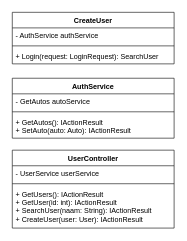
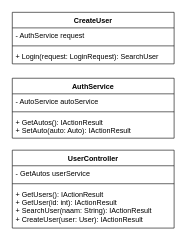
(62, 36) -> (55, 36)
(57, 102) -> (62, 102)
(62, 174) -> (57, 174)
